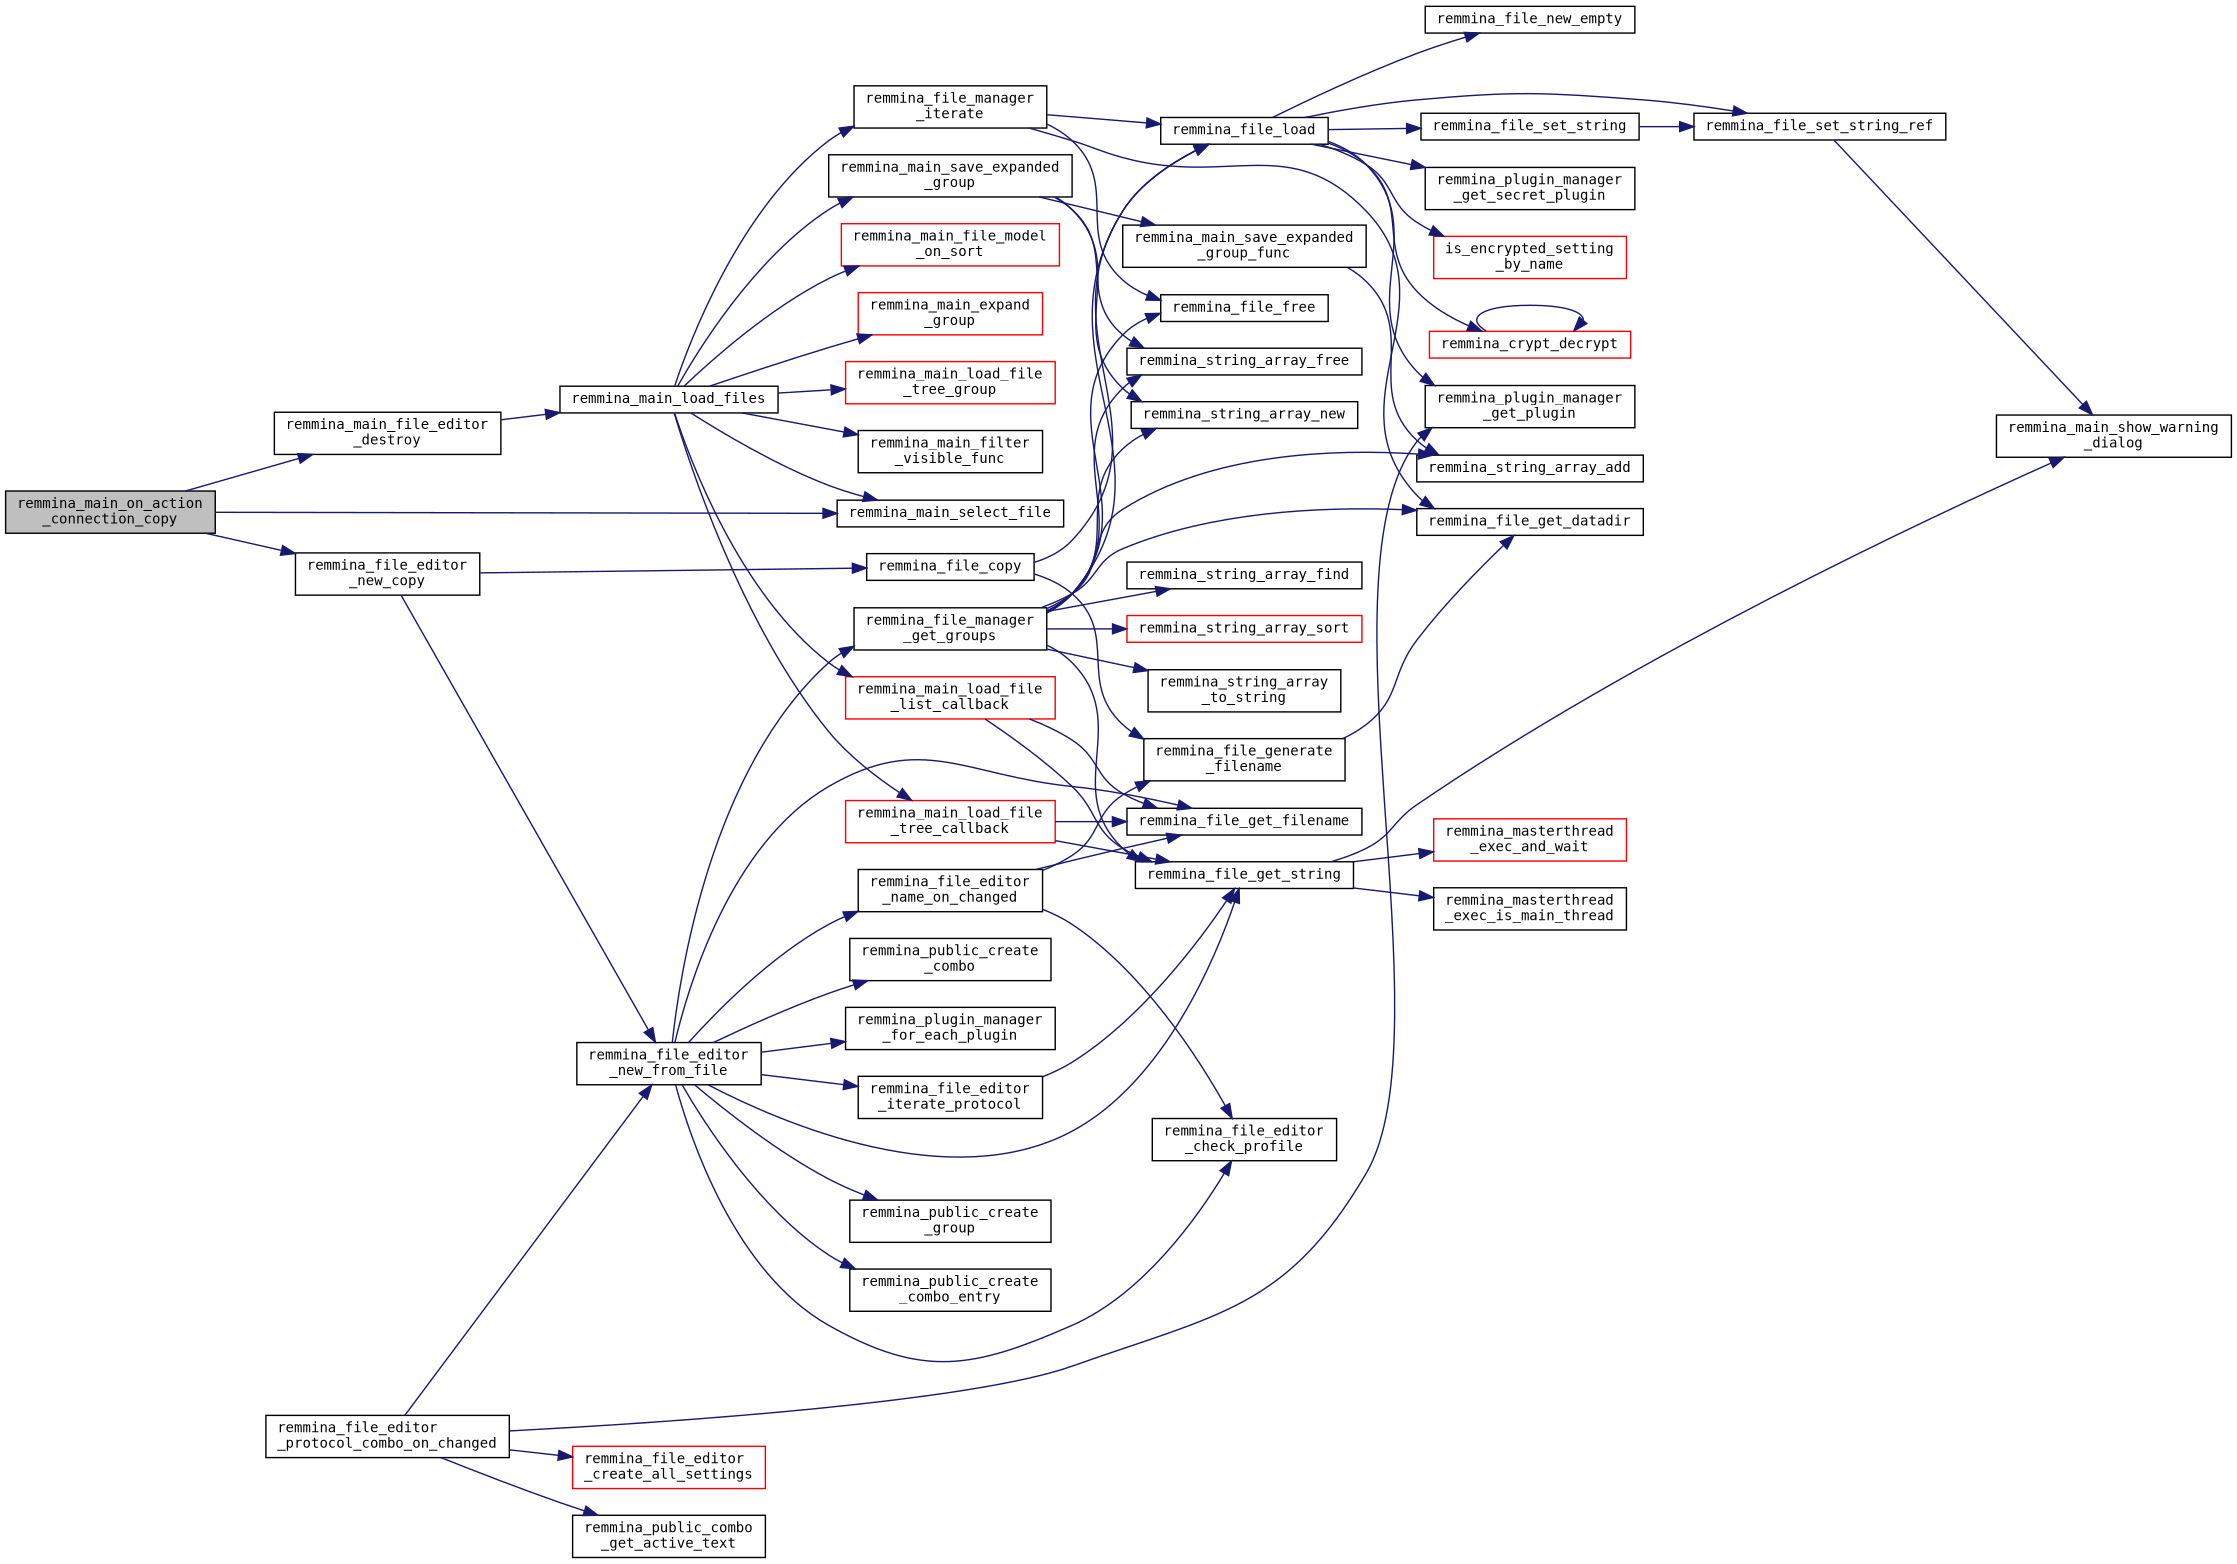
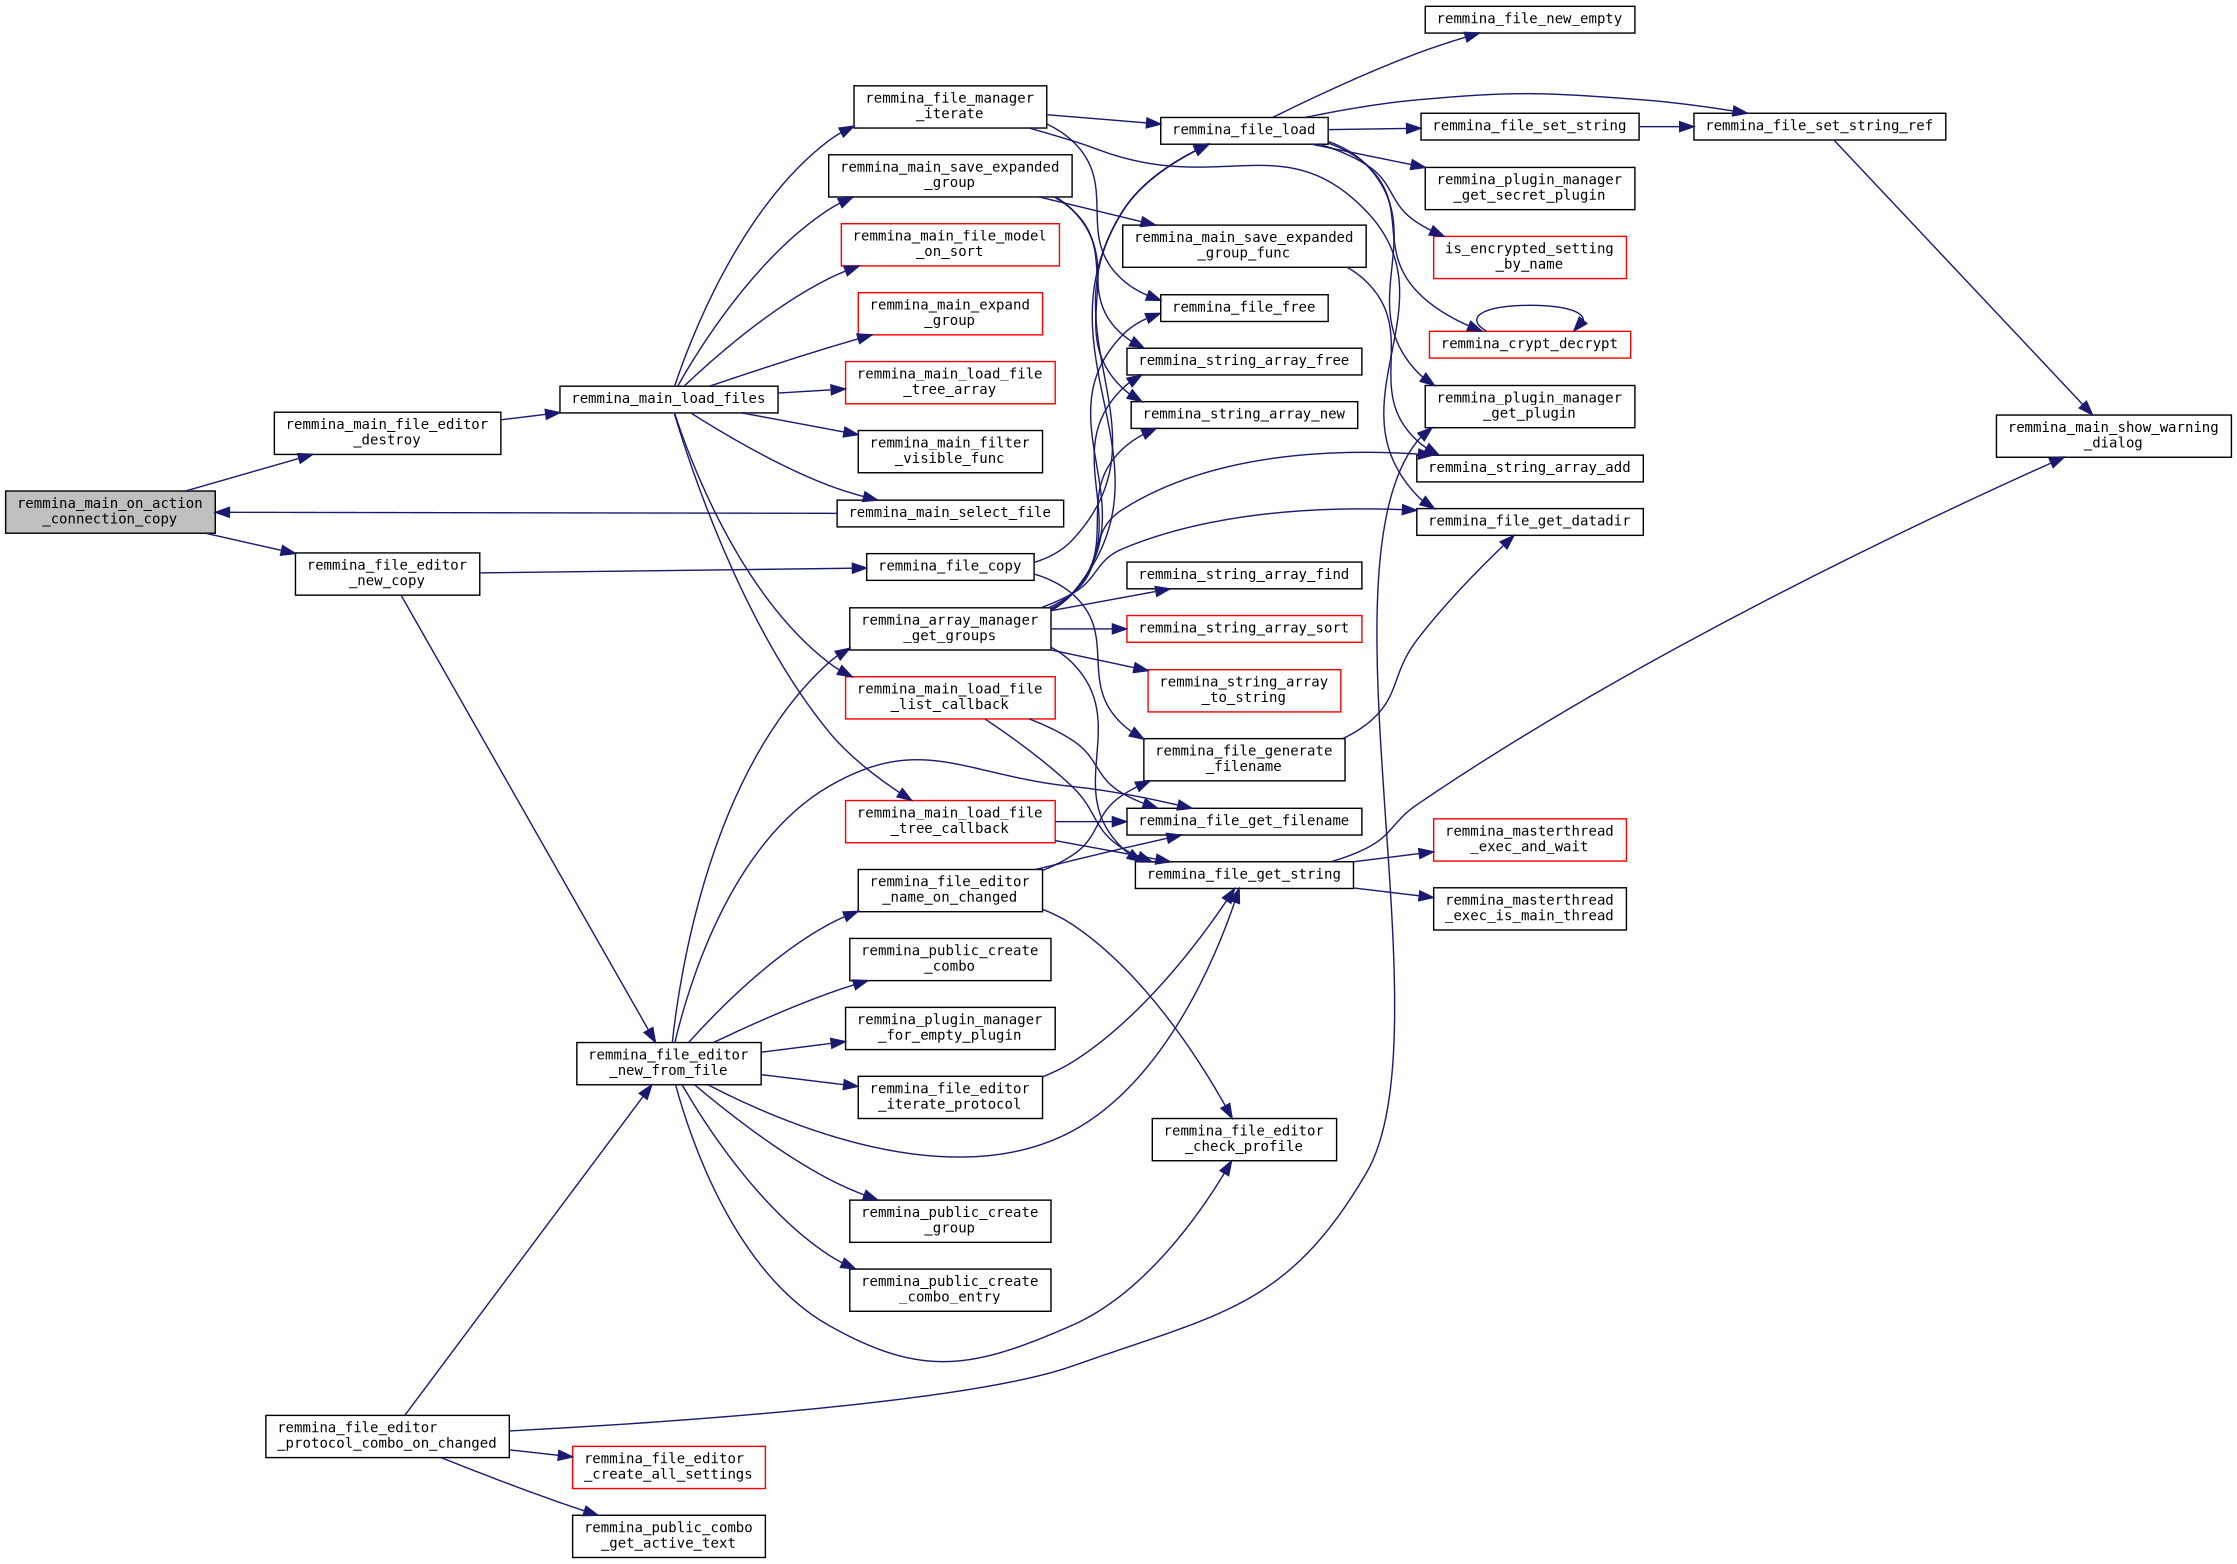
(950, 383) -> (950, 383)
(519, 513) -> (533, 513)
(950, 629) -> (950, 629)
(1244, 691) -> (1244, 691)
(950, 1028) -> (950, 1028)
